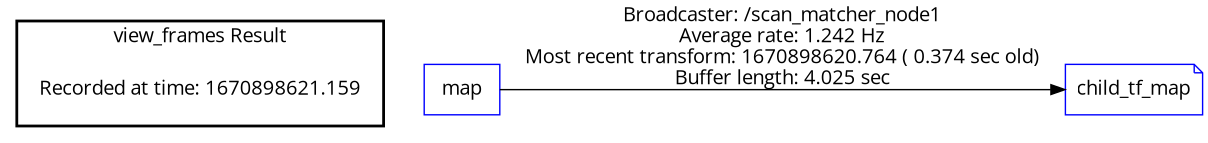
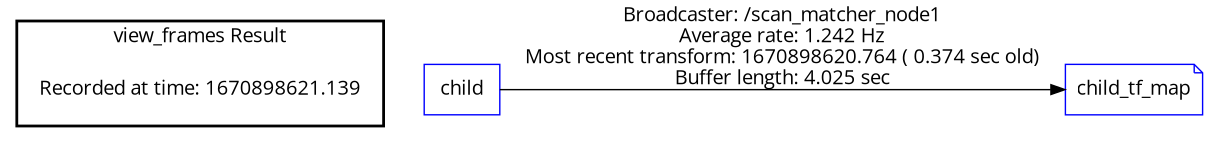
(200, 90) -> (200, 90)
(462, 90) -> (462, 90)
